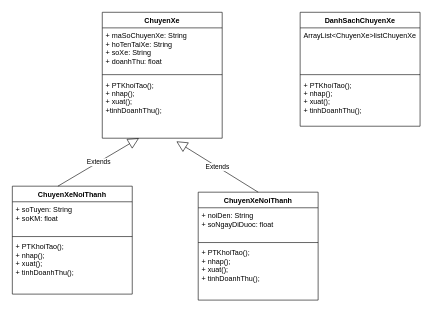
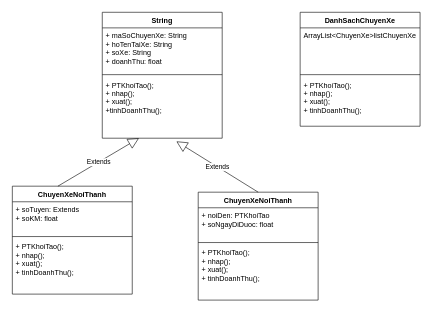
(162, 20) -> (162, 20)
(46, 210) -> (49, 210)
(229, 216) -> (235, 216)
